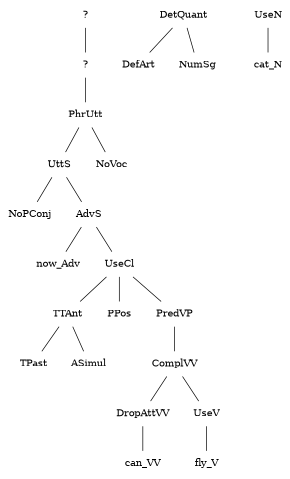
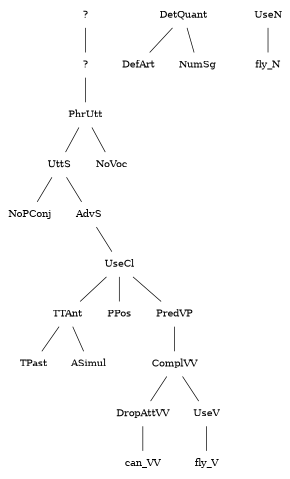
(268, 65) -> (268, 65)
(58, 264) -> none
